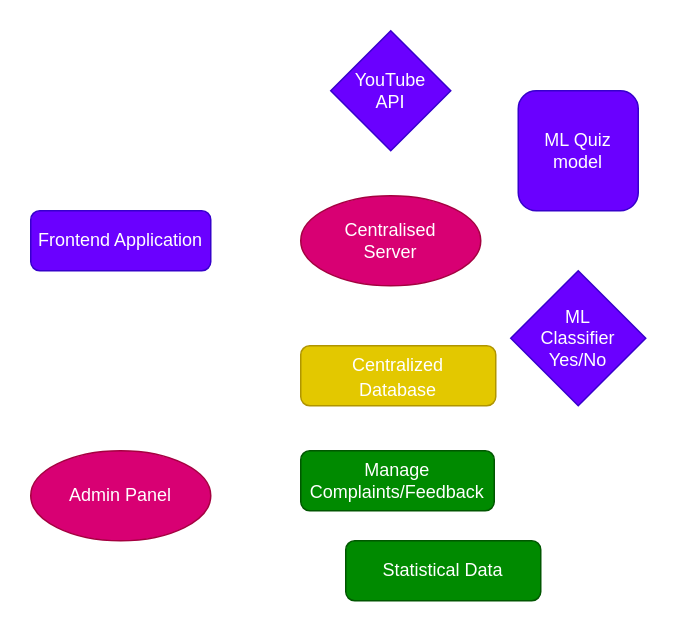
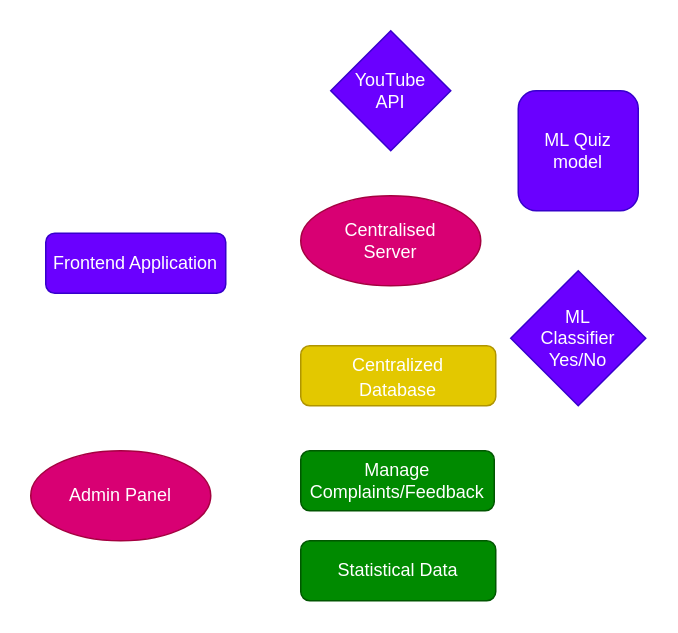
(121, 241) -> (136, 263)
(443, 571) -> (398, 571)
